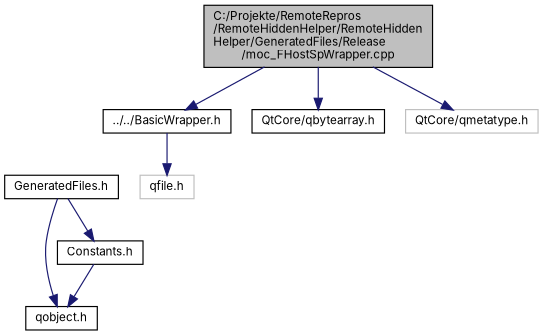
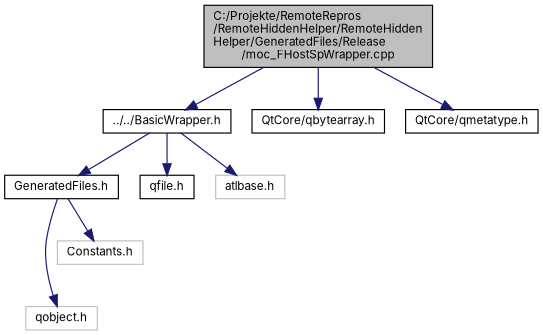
(472, 121) -> (472, 121)
none -> (120, 151)
(167, 187) -> (167, 187)
none -> (250, 187)
(100, 253) -> (100, 253)
(84, 280) -> none
(62, 318) -> (62, 318)
